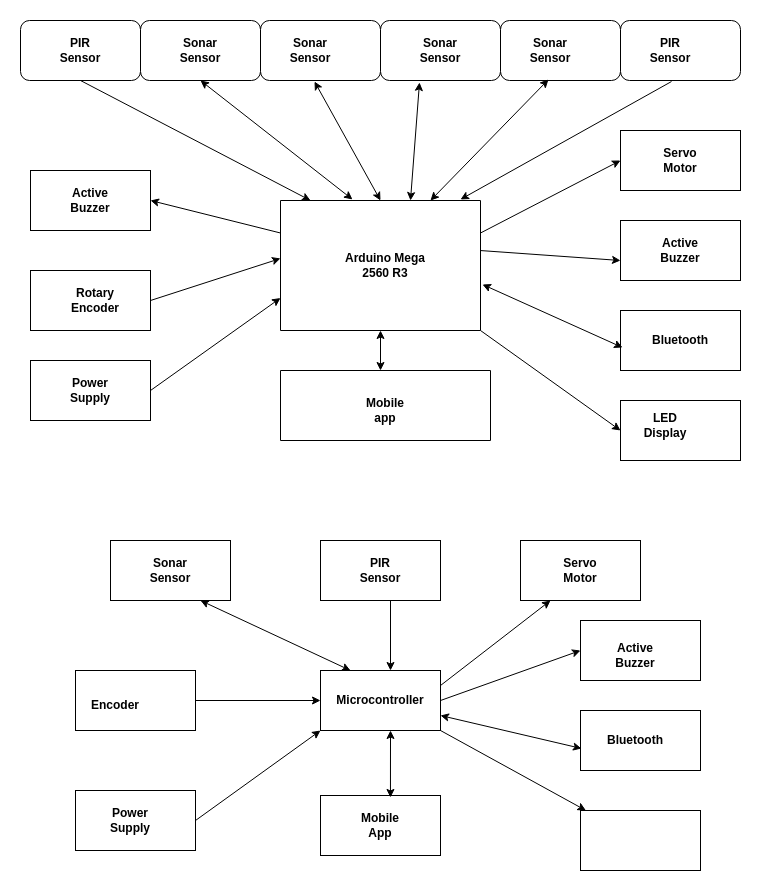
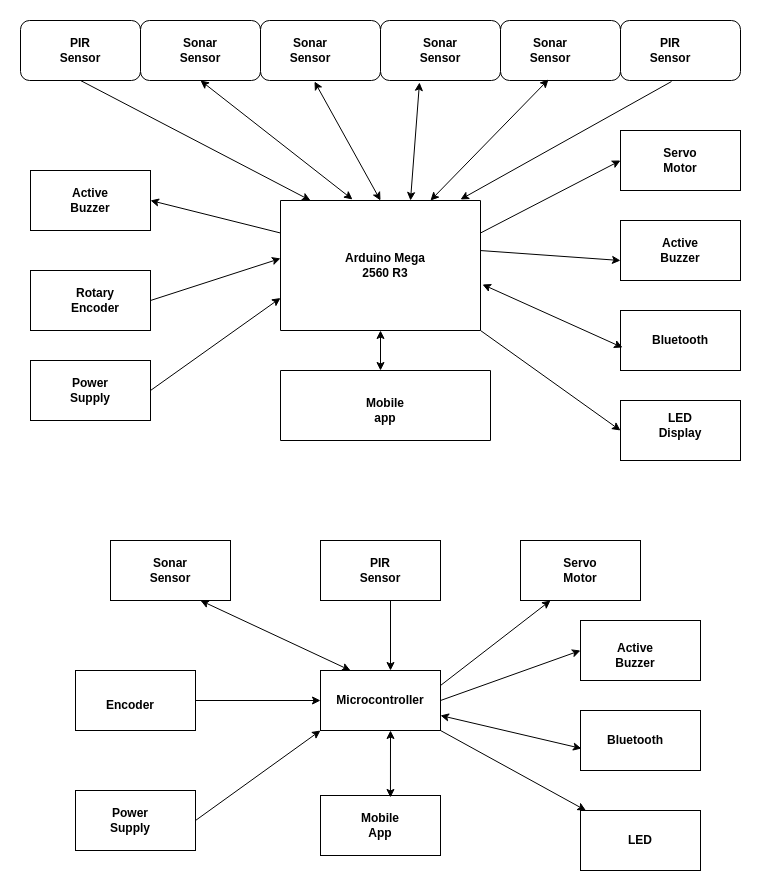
(666, 426) -> (681, 426)
(116, 706) -> (131, 706)
none -> (641, 841)
